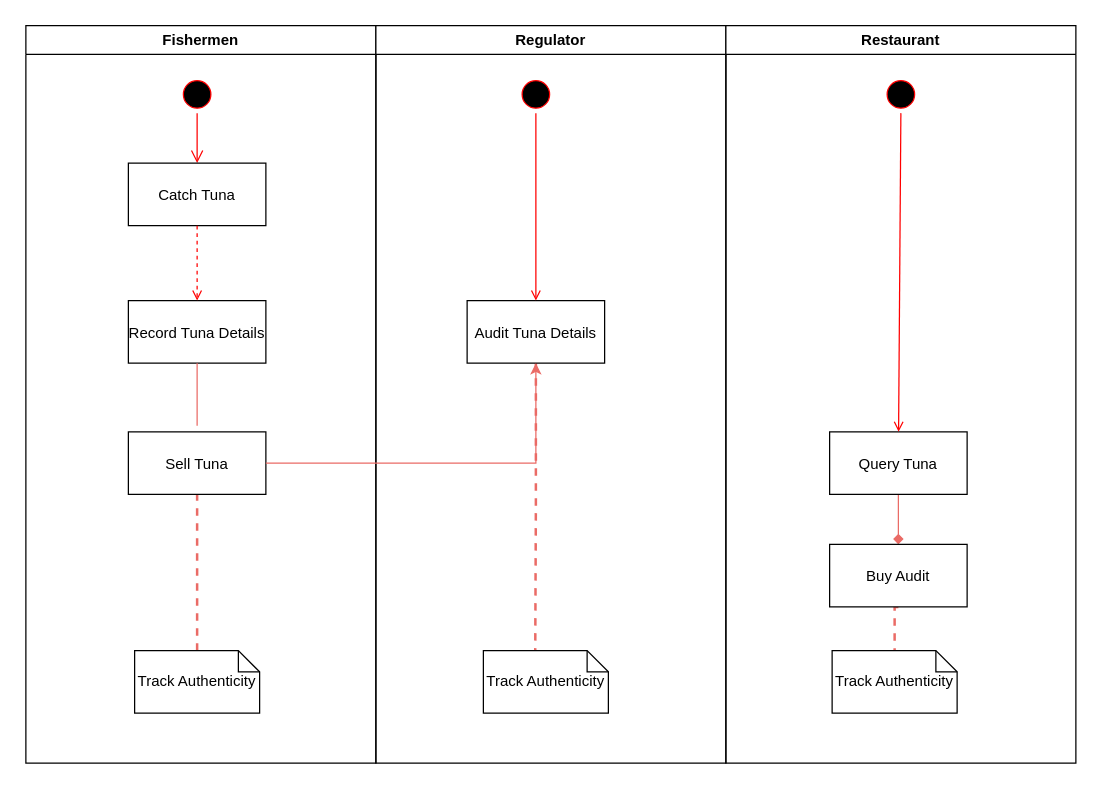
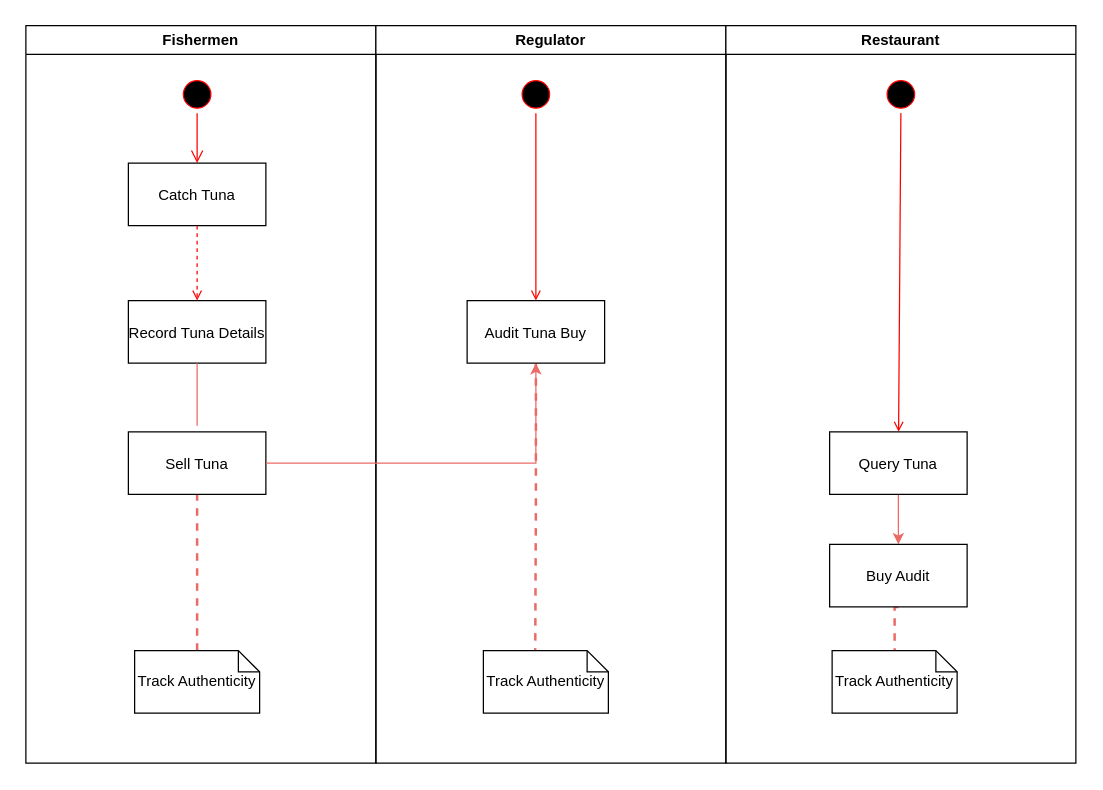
(535, 333) -> (535, 333)
(898, 533) -> (898, 534)
